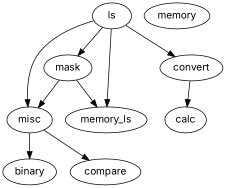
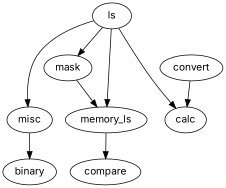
(177, 16) -> none
(147, 39) -> (143, 67)
(51, 91) -> none
(63, 143) -> (106, 142)
